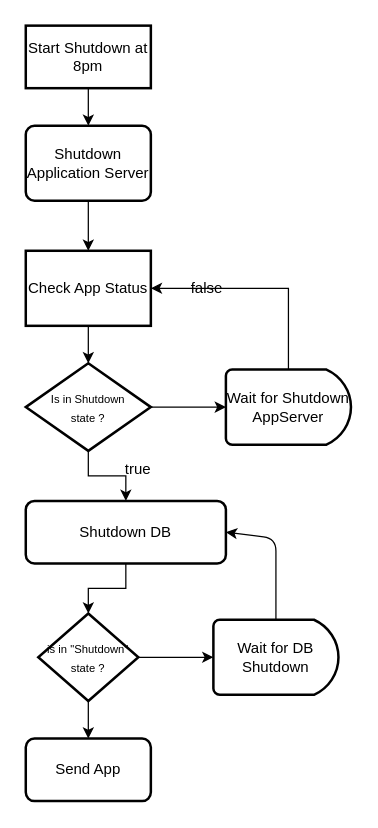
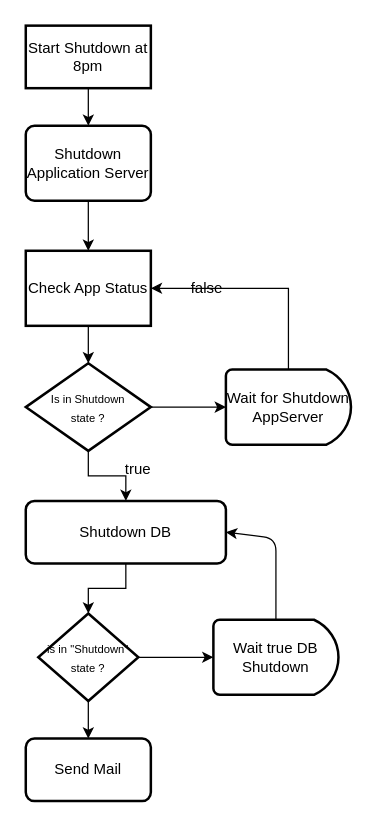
(276, 657) -> (276, 657)
(88, 769) -> (88, 769)
